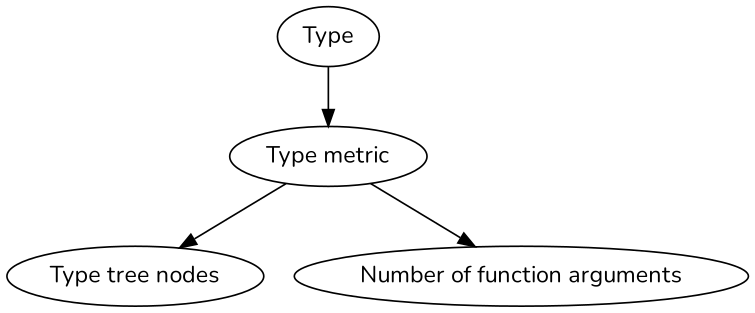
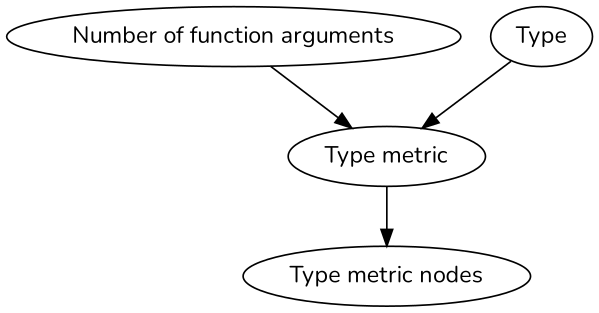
(416, 211) -> (304, 92)
(135, 276) -> (387, 276)
